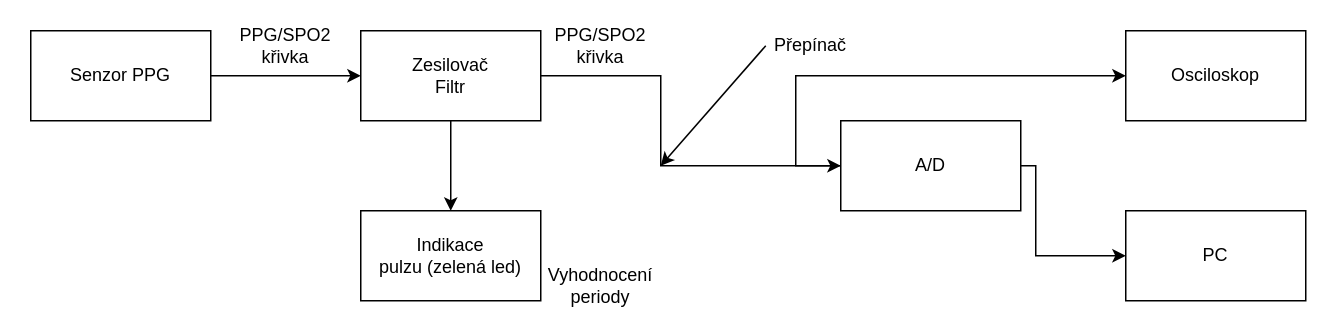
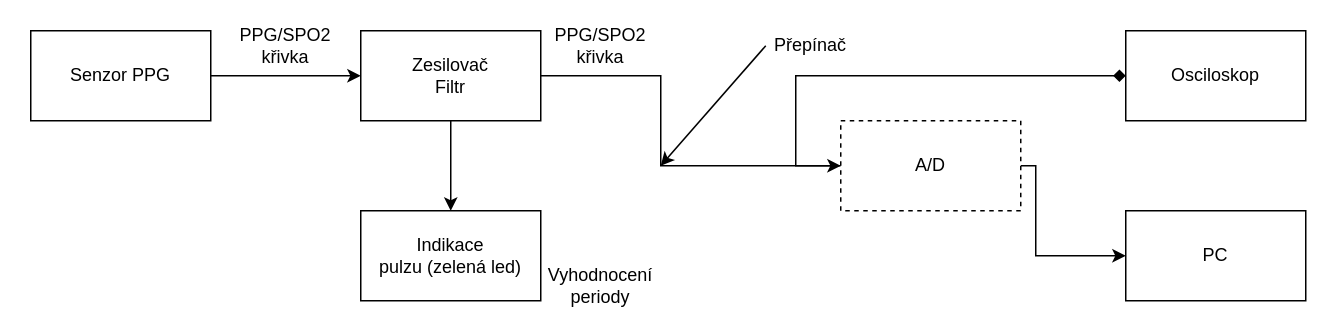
(1114, 76) -> (1113, 76)
(931, 166) -> (931, 166)
